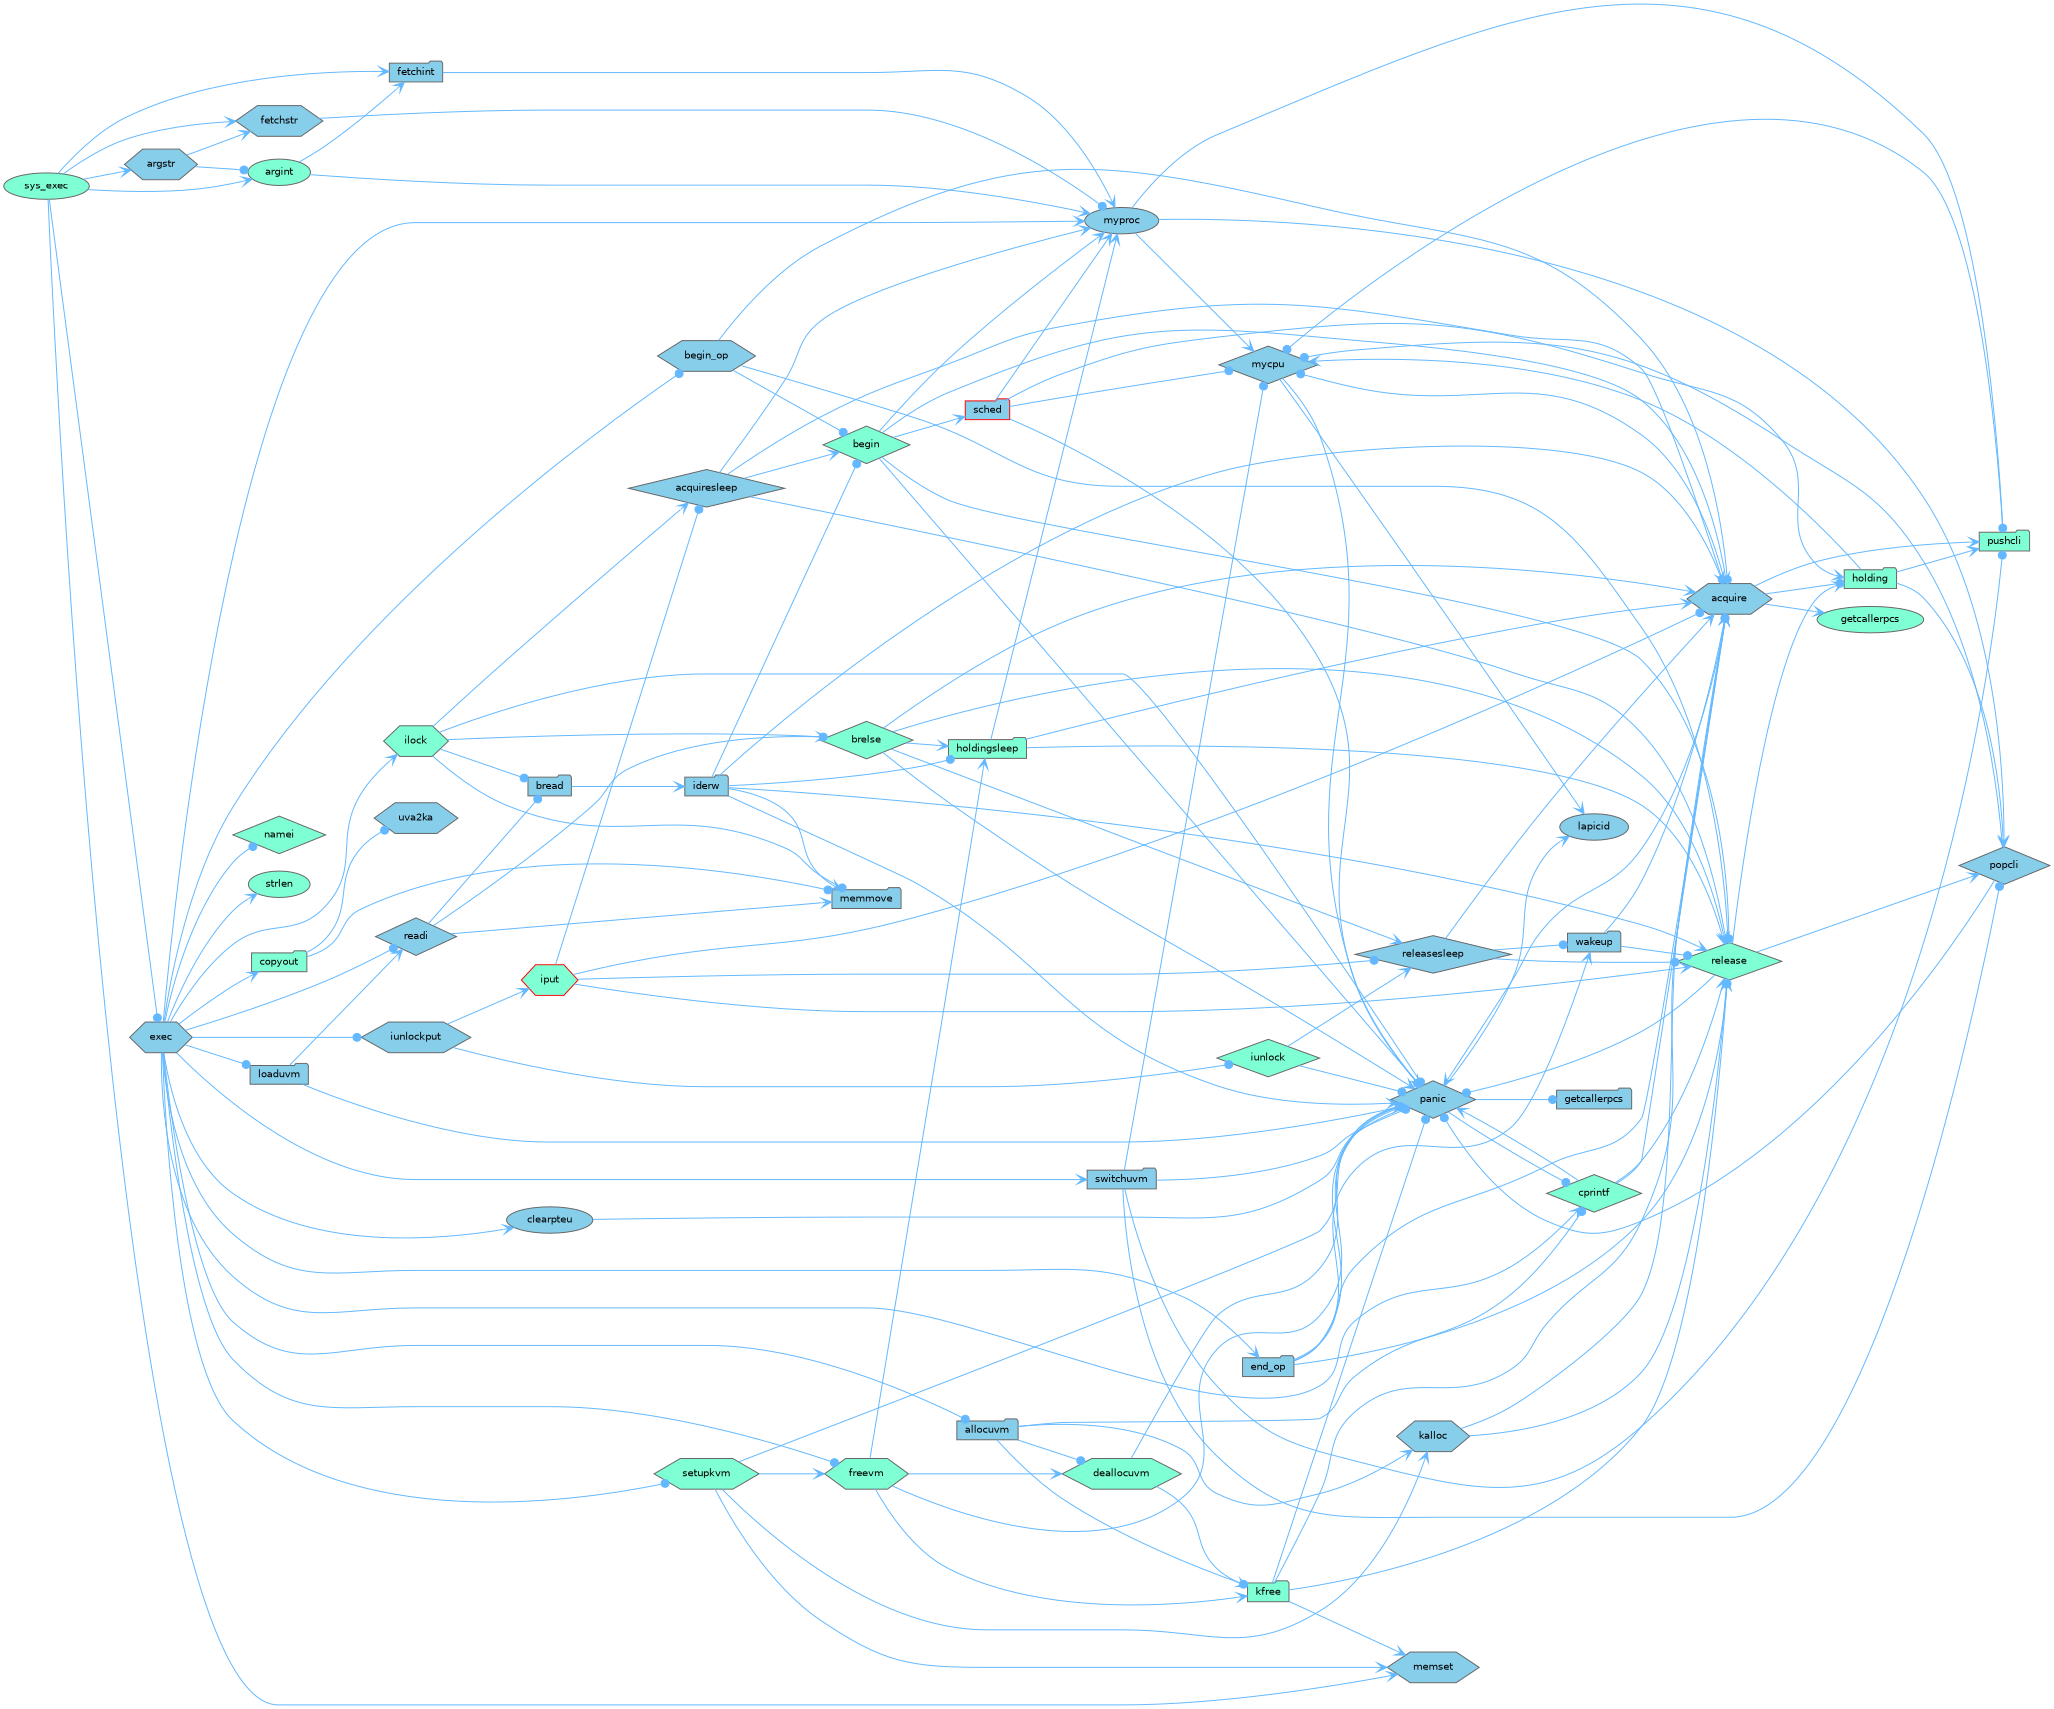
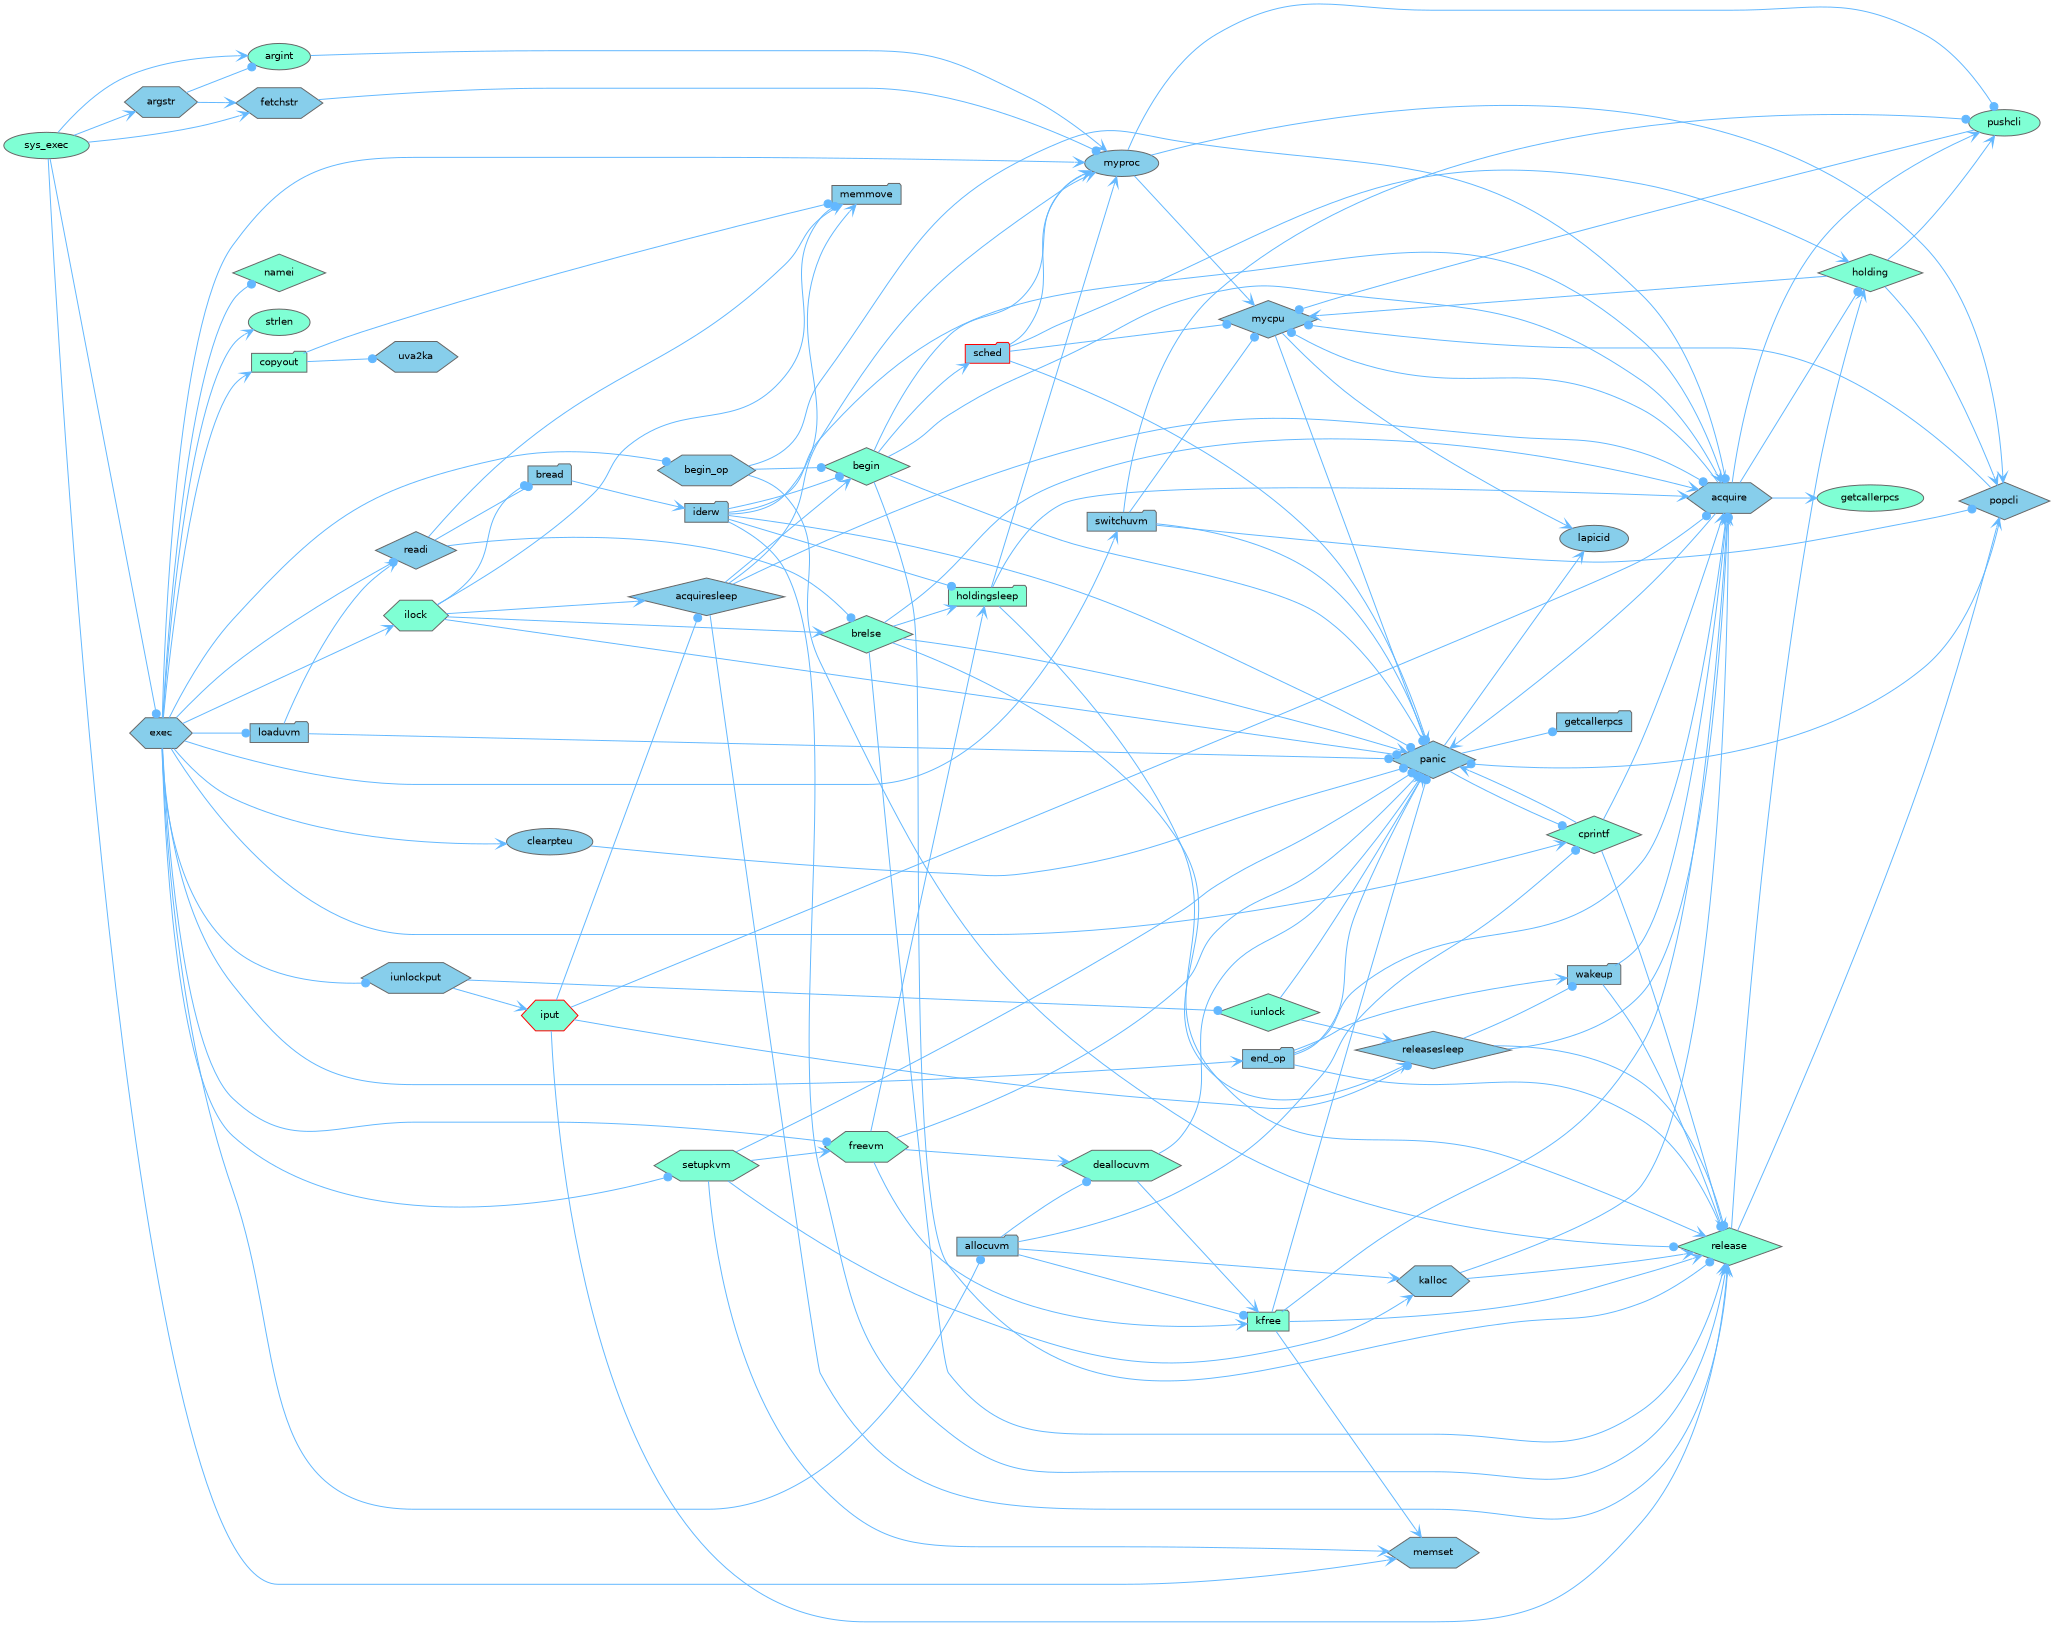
(416, 73) -> none
(2004, 542) -> (2004, 123)
(1870, 579) -> (1870, 273)
(1048, 983) -> (1080, 593)
(1601, 1051) -> none
